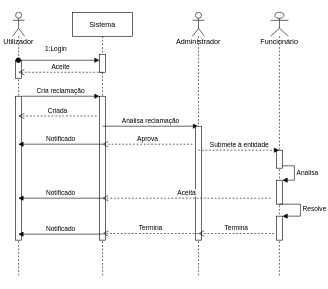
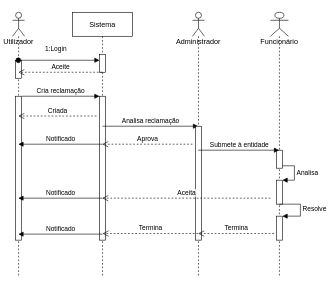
(234, 150) -> (234, 150)
